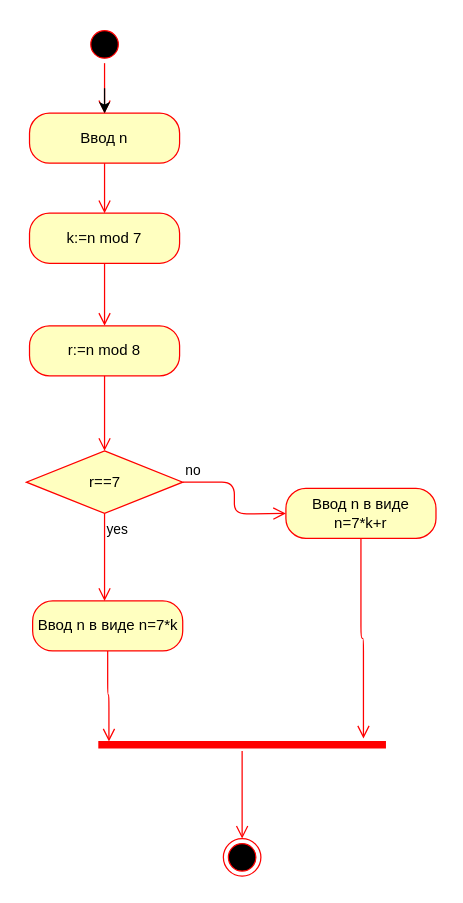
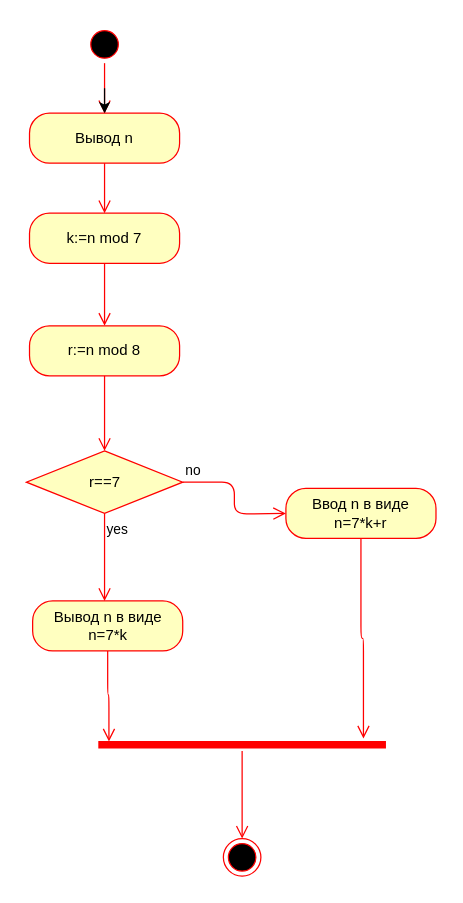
(104, 138) -> (104, 138)
(108, 626) -> (108, 626)
